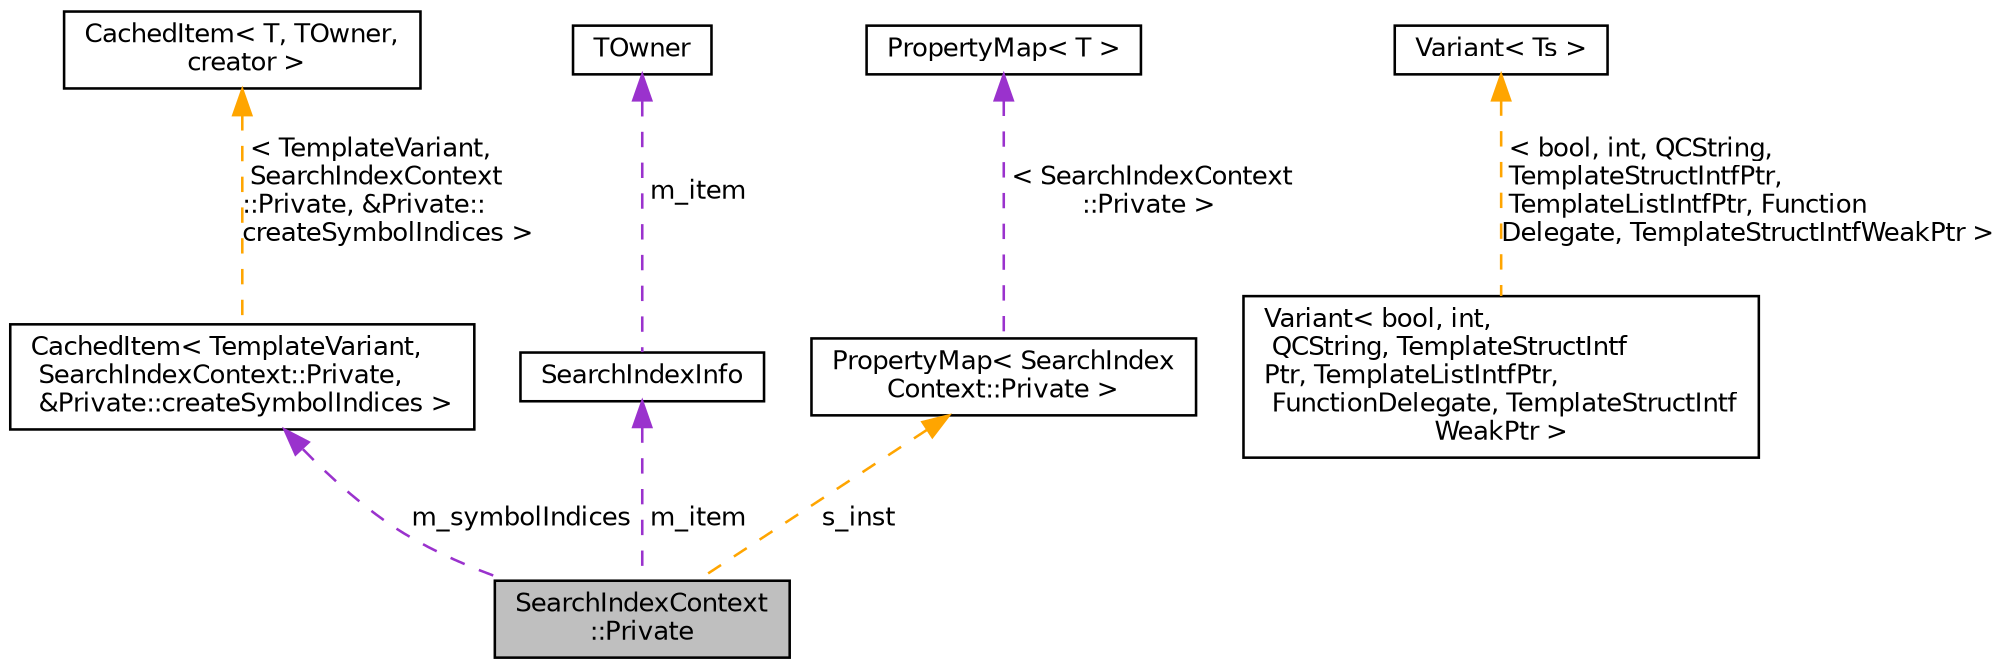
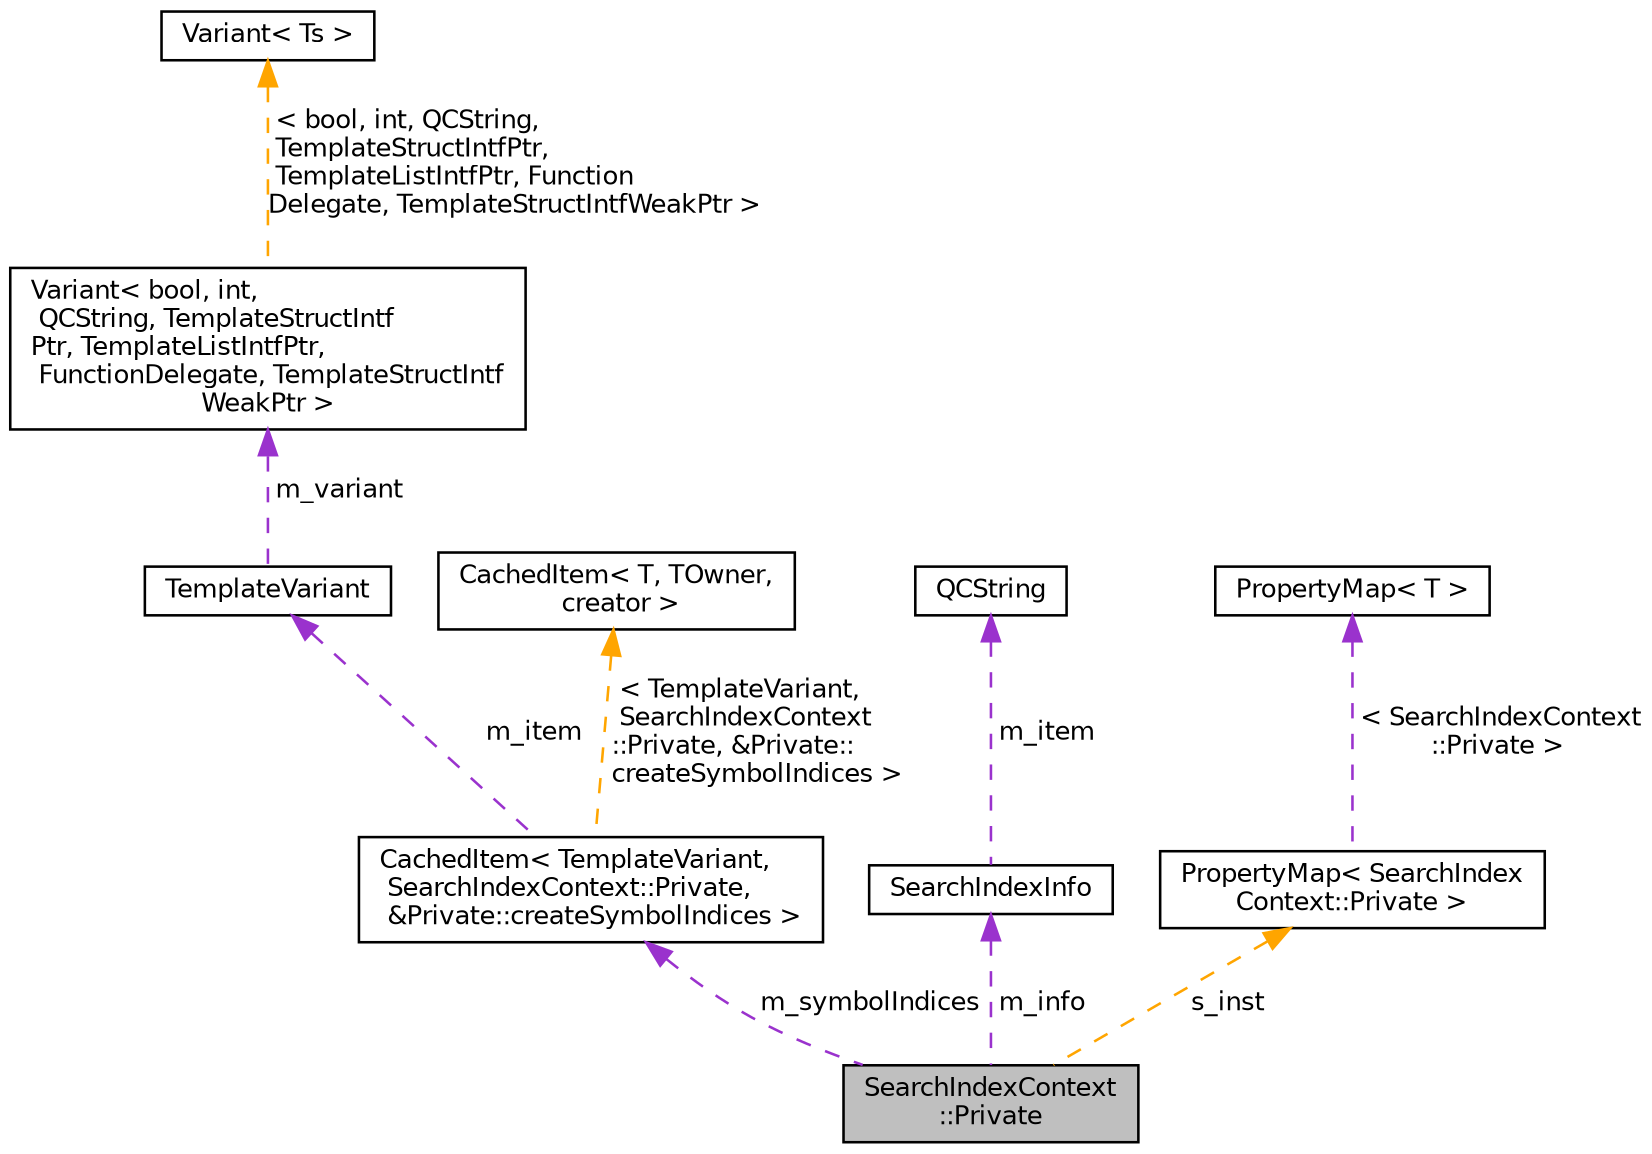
(642, 50) -> (991, 591)
(695, 519) -> (1038, 1004)
none -> (268, 591)
